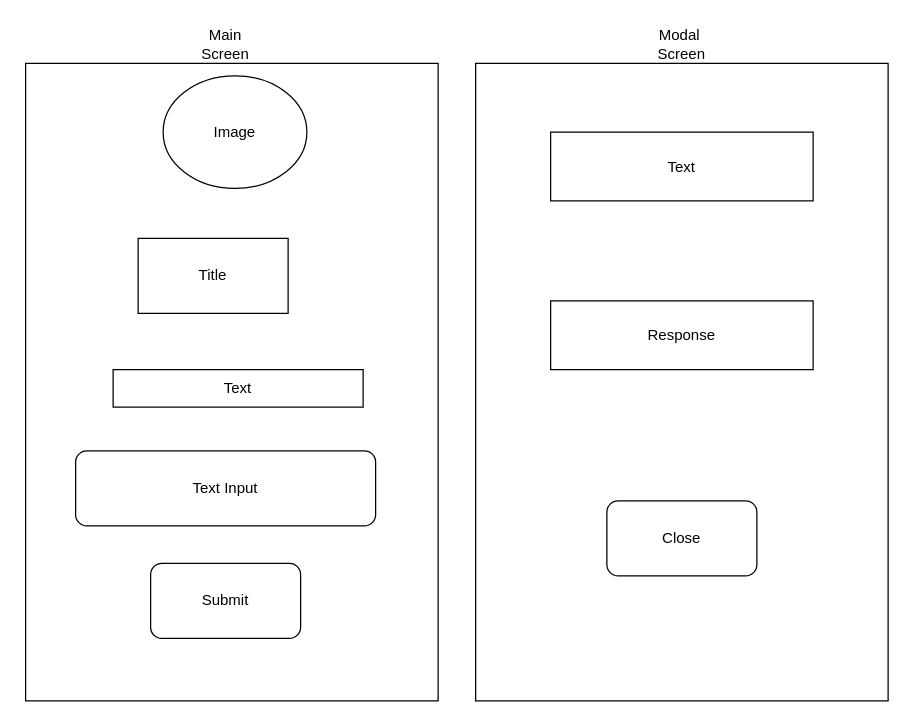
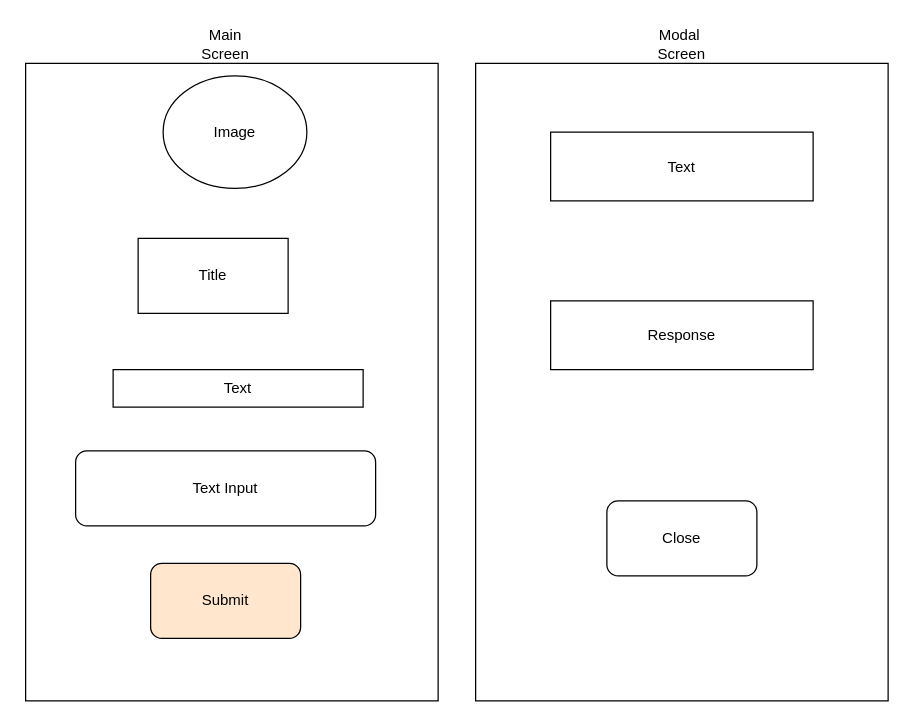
(226, 601) -> (226, 601)
